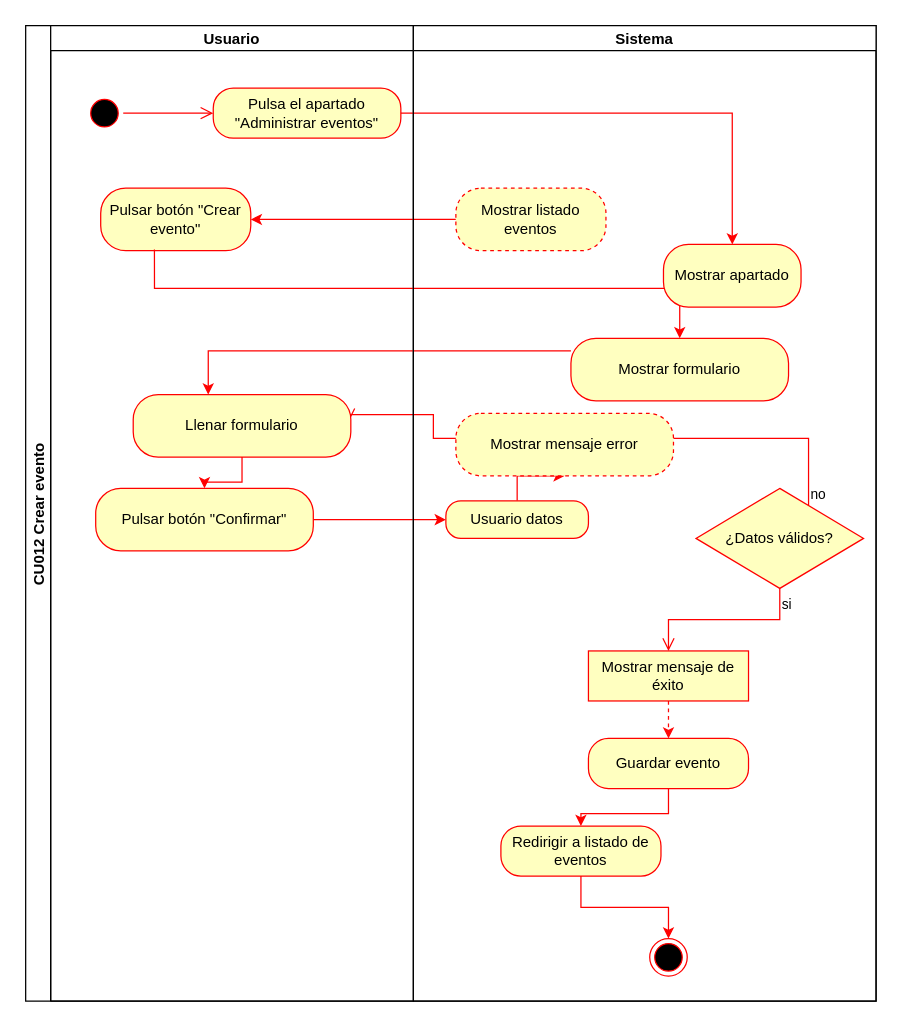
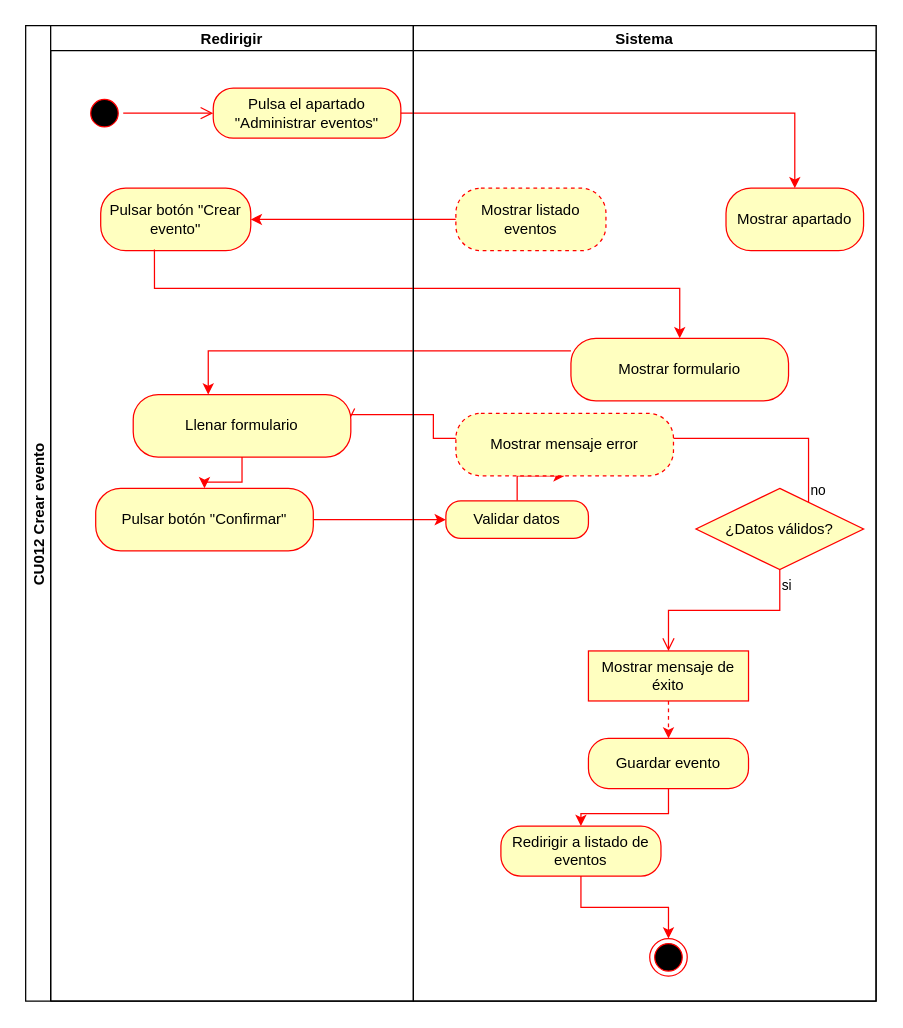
(231, 39) -> (231, 39)
(732, 276) -> (794, 219)
(517, 519) -> (517, 519)
(779, 538) -> (779, 529)
